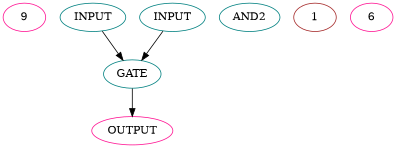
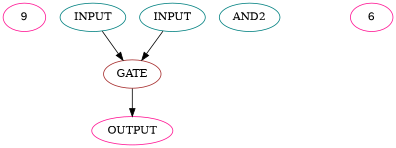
(315, 17) -> none
(132, 74) -> (132, 74)
